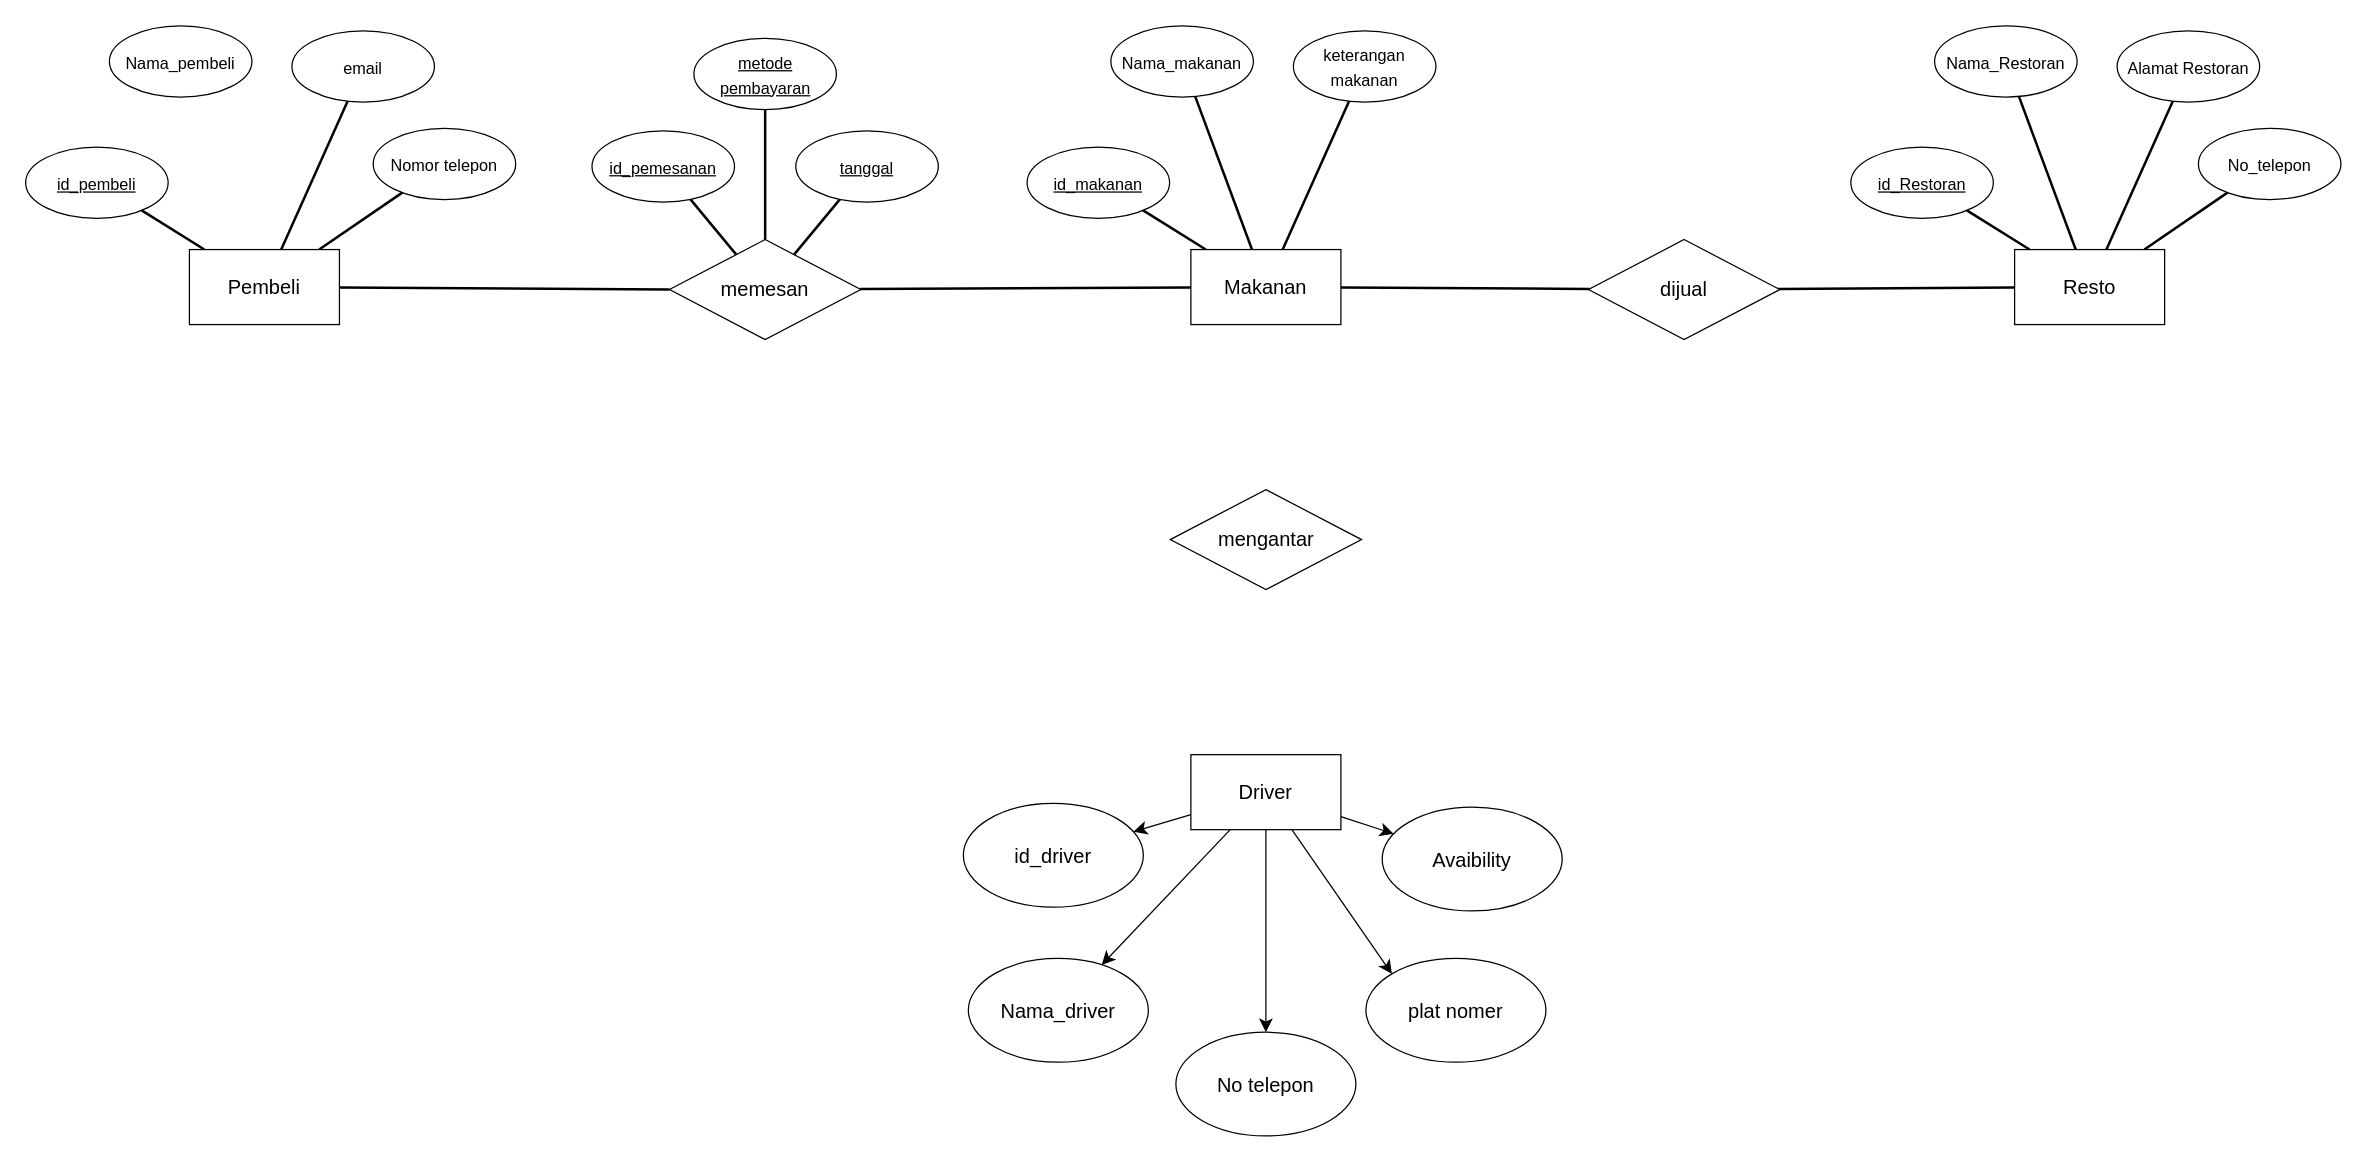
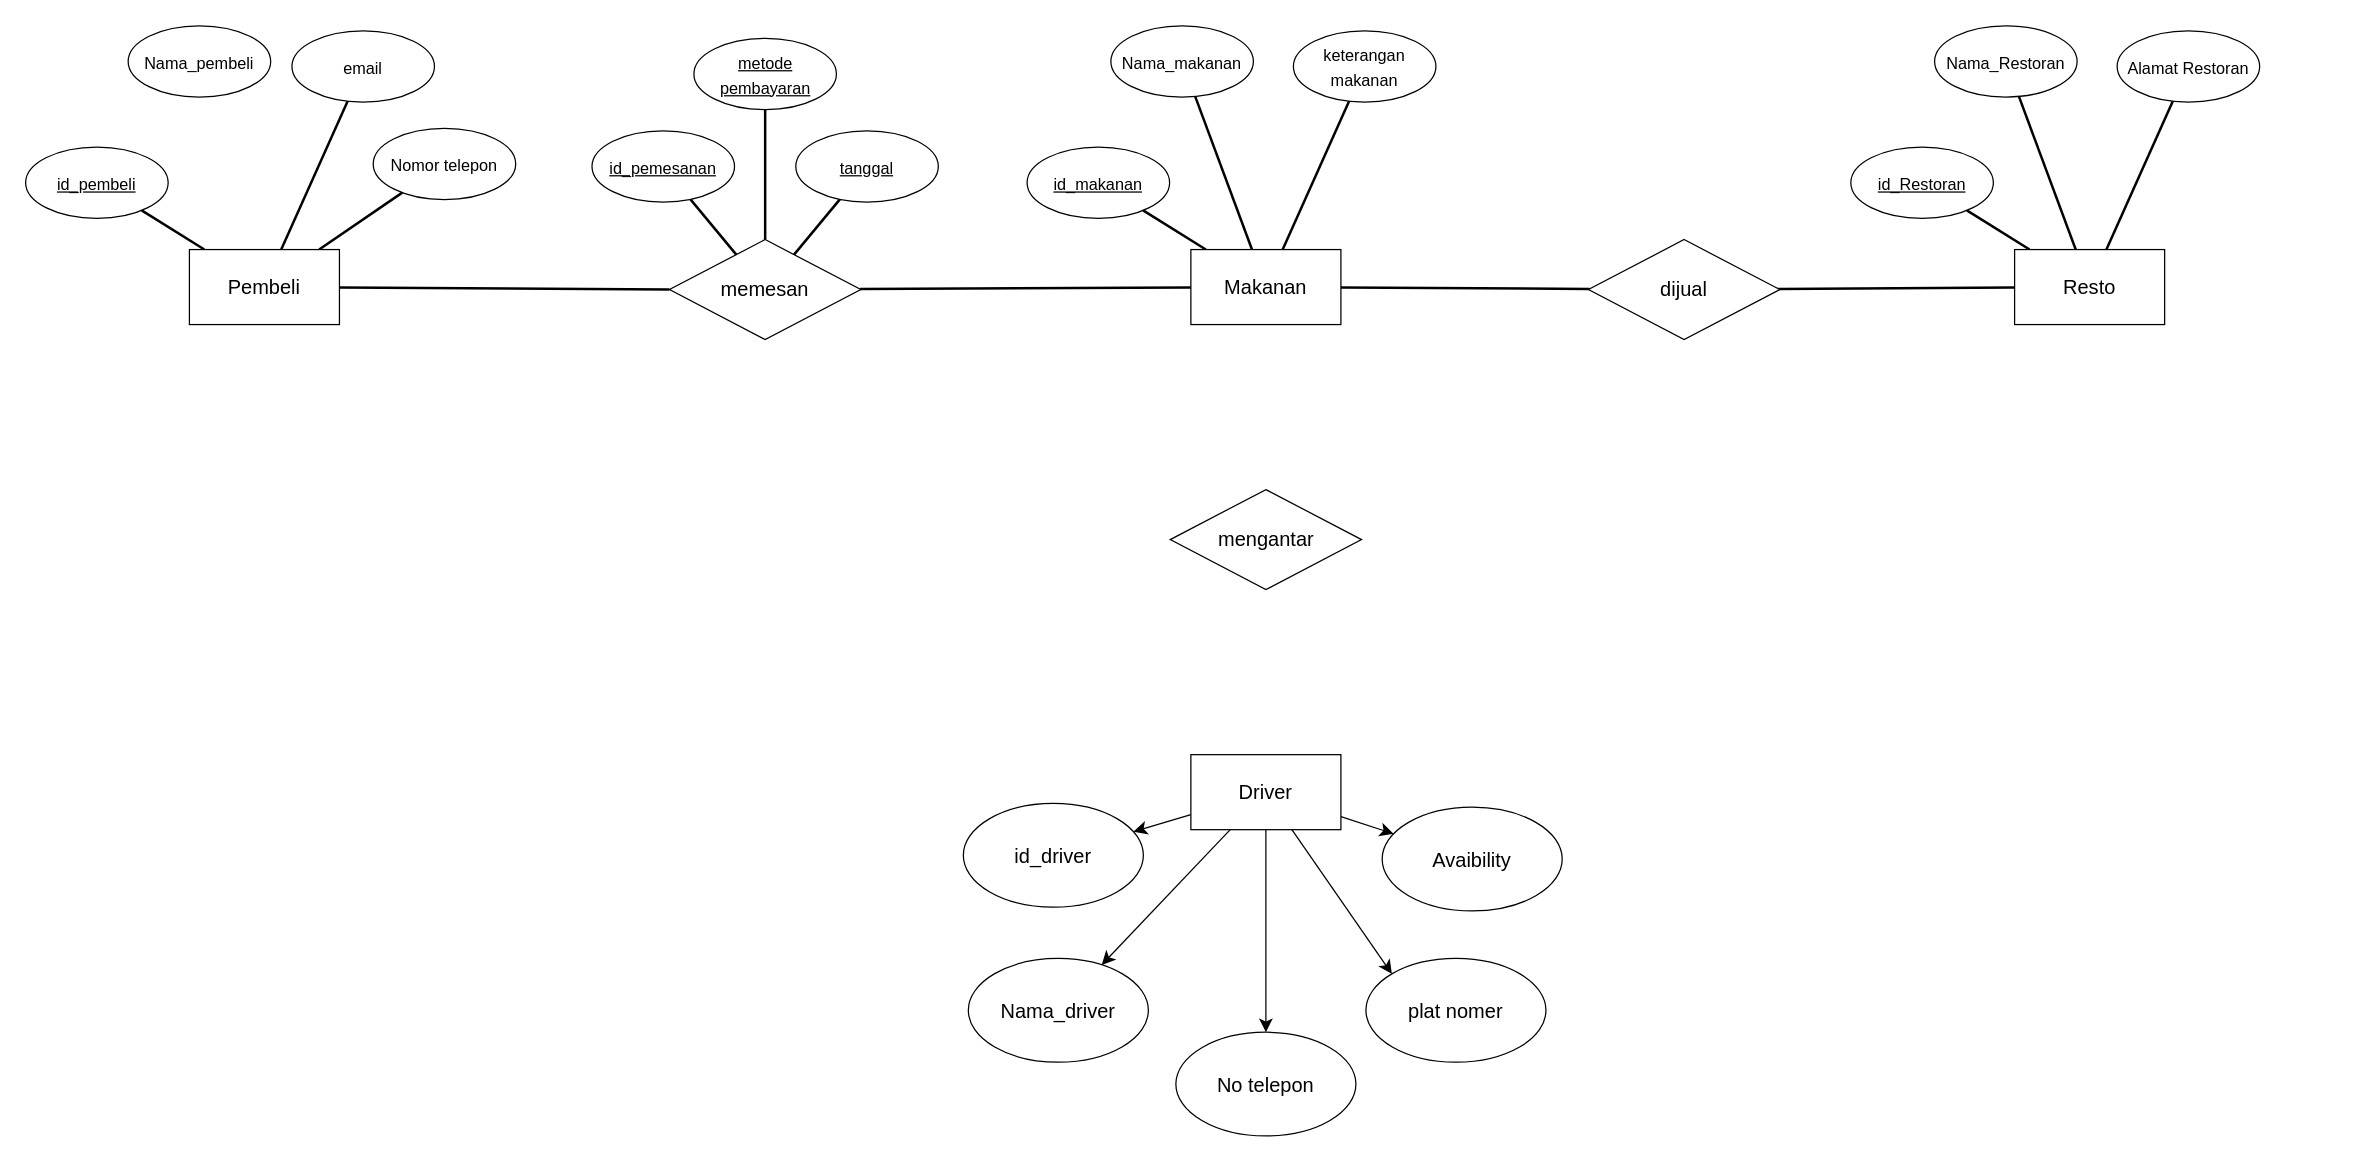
(181, 61) -> (199, 61)
(2269, 164) -> none
(2185, 221) -> none
